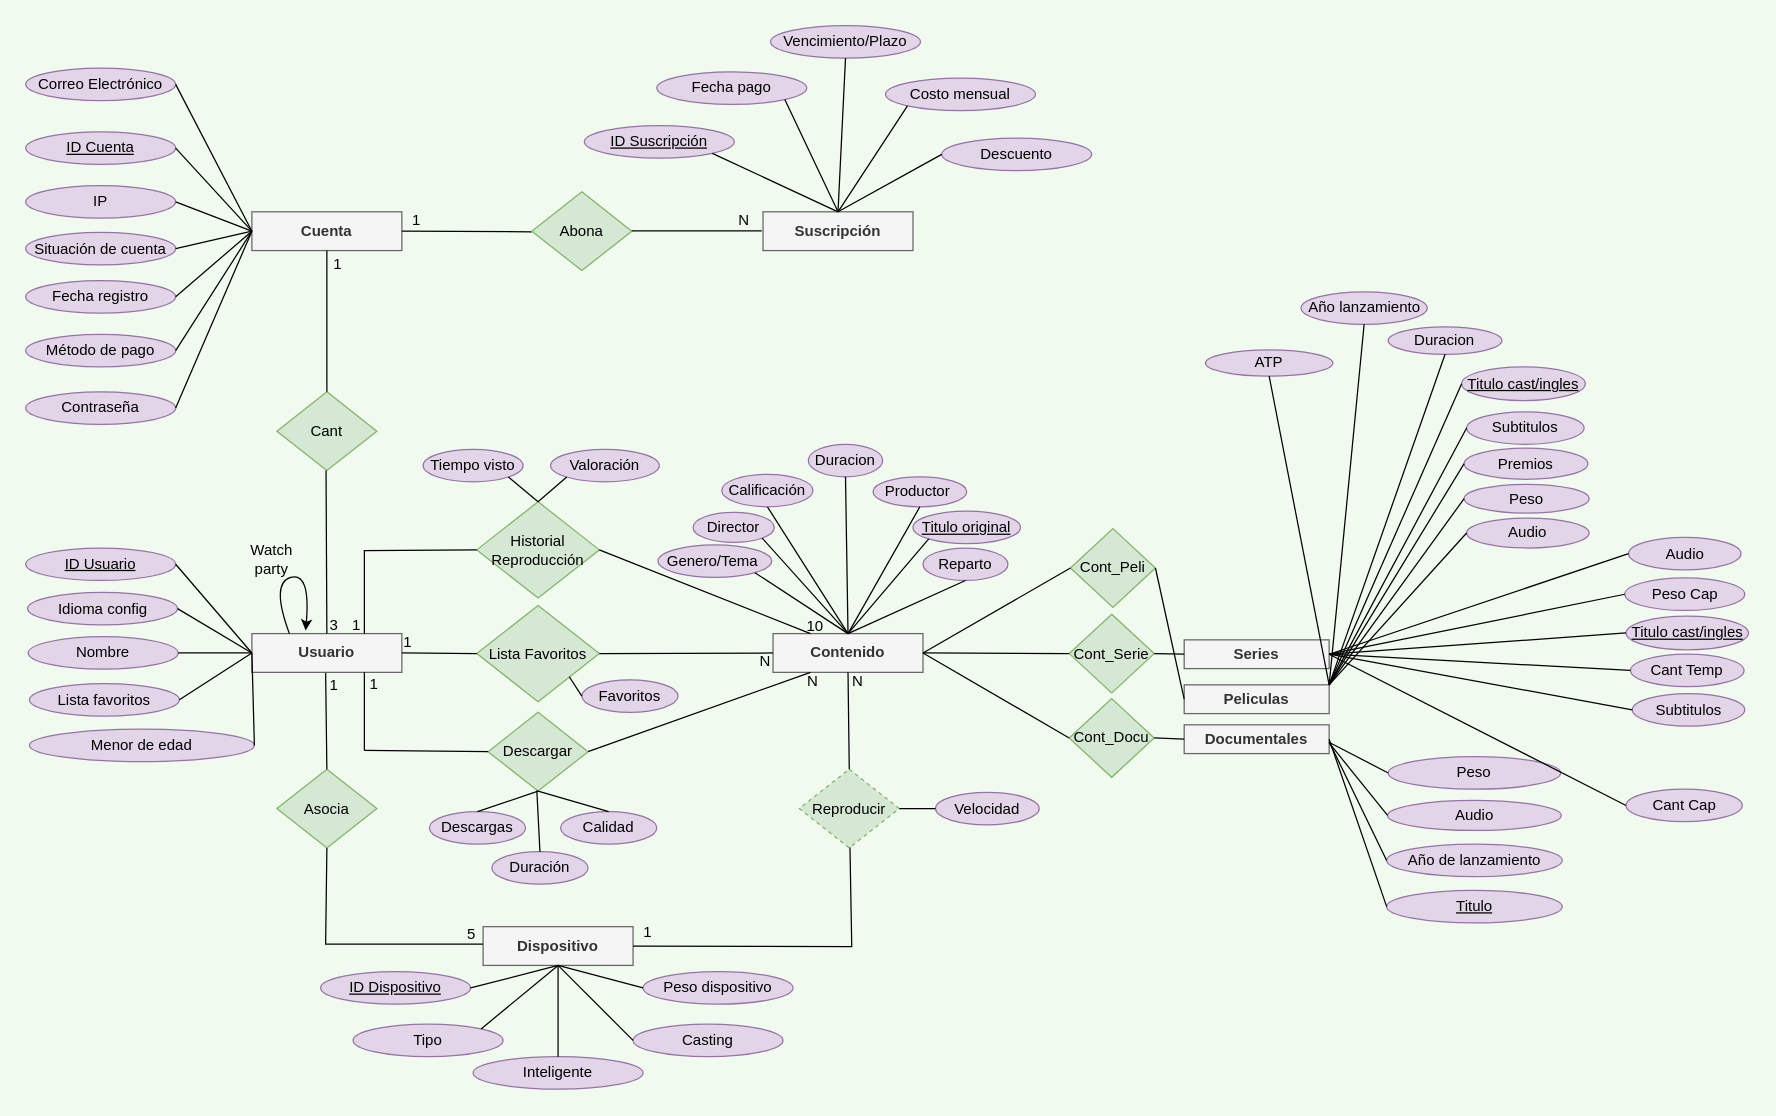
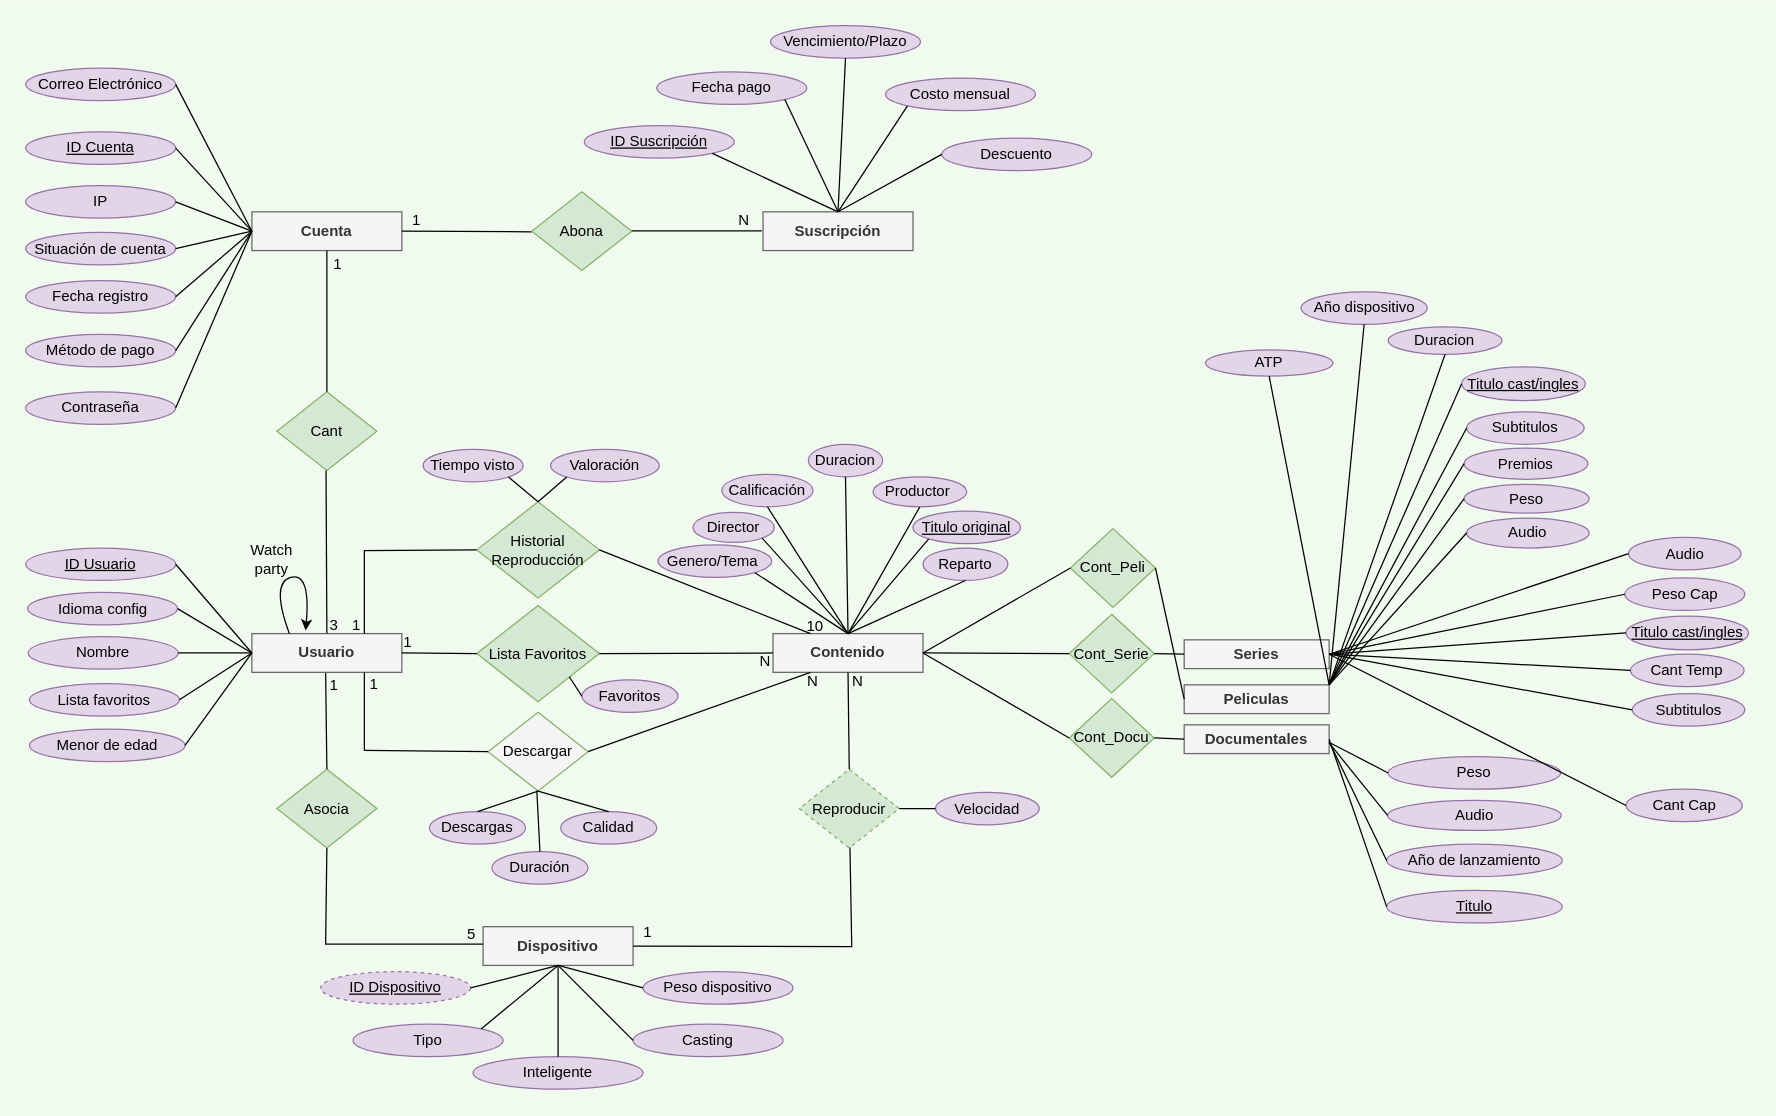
(1365, 308) -> (1365, 308)
(142, 746) -> (107, 746)
(538, 752) -> (538, 752)
(396, 988) -> (396, 988)
